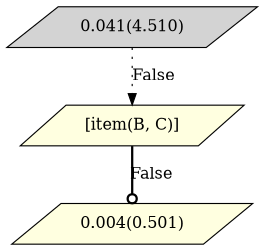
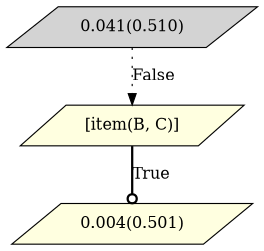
(132, 27) -> (132, 27)
(151, 175) -> (151, 175)
